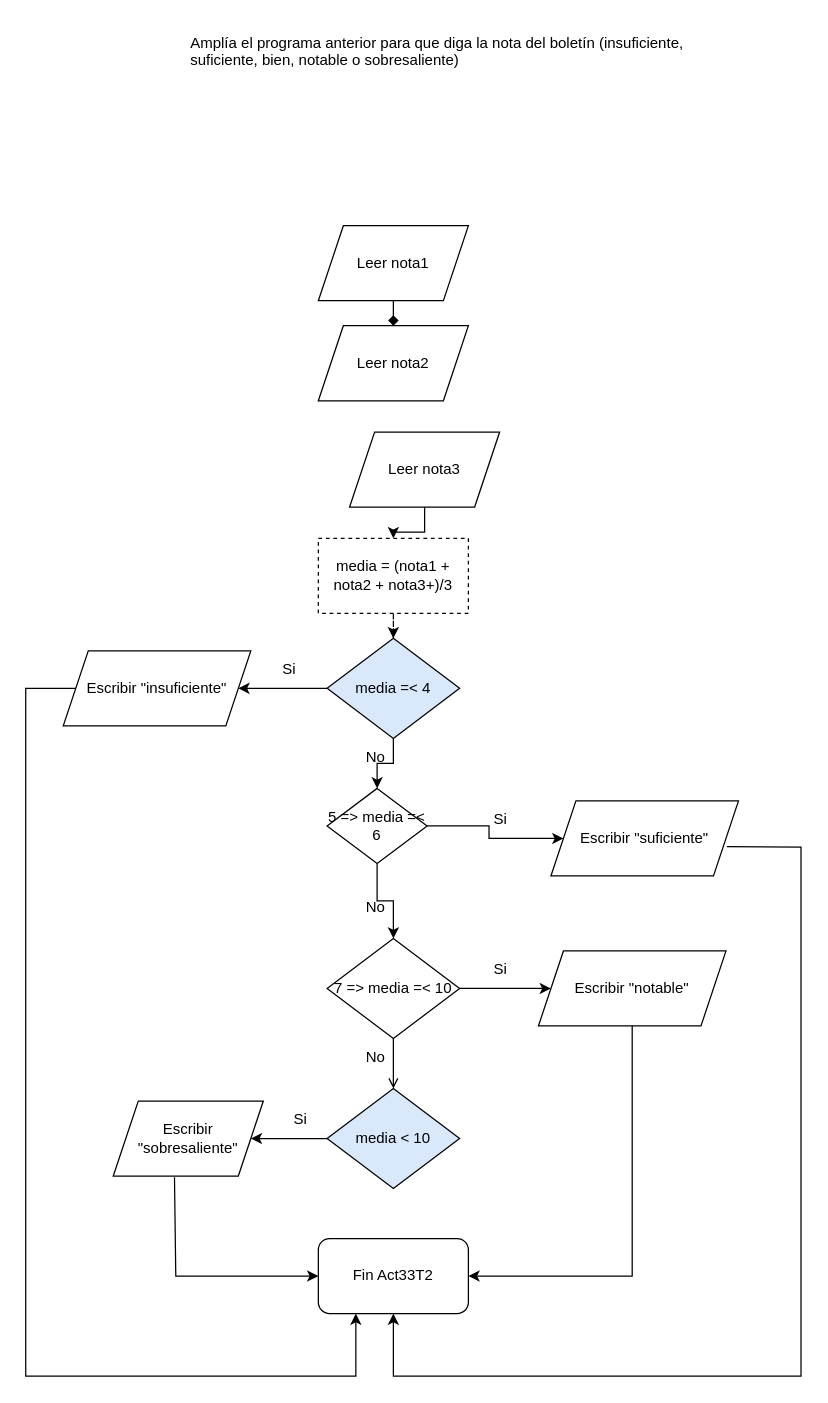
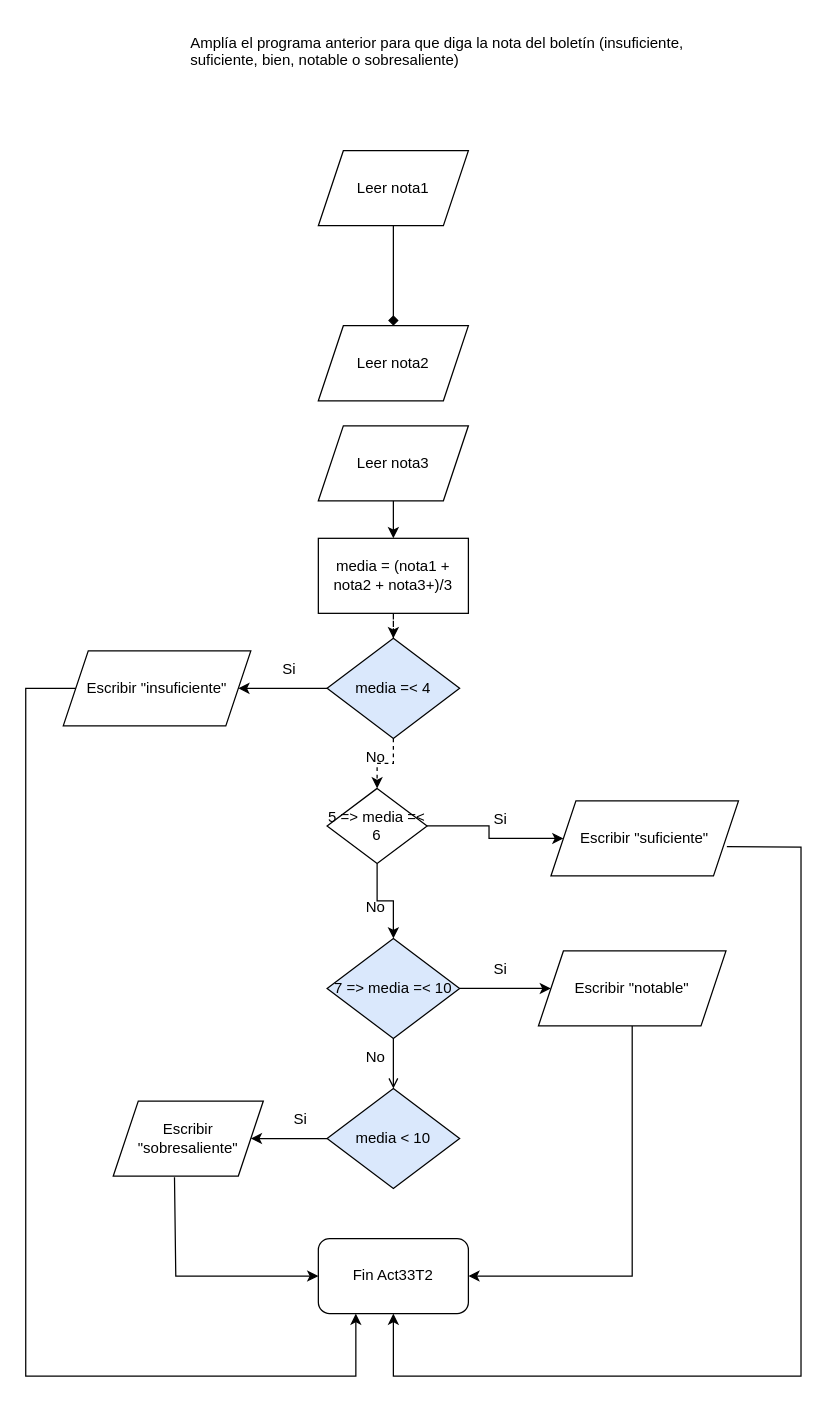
(393, 263) -> (393, 188)
(424, 469) -> (393, 463)
(393, 576) -> (393, 576)
(390, 763) -> (390, 763)
(393, 988) -> (393, 988)
